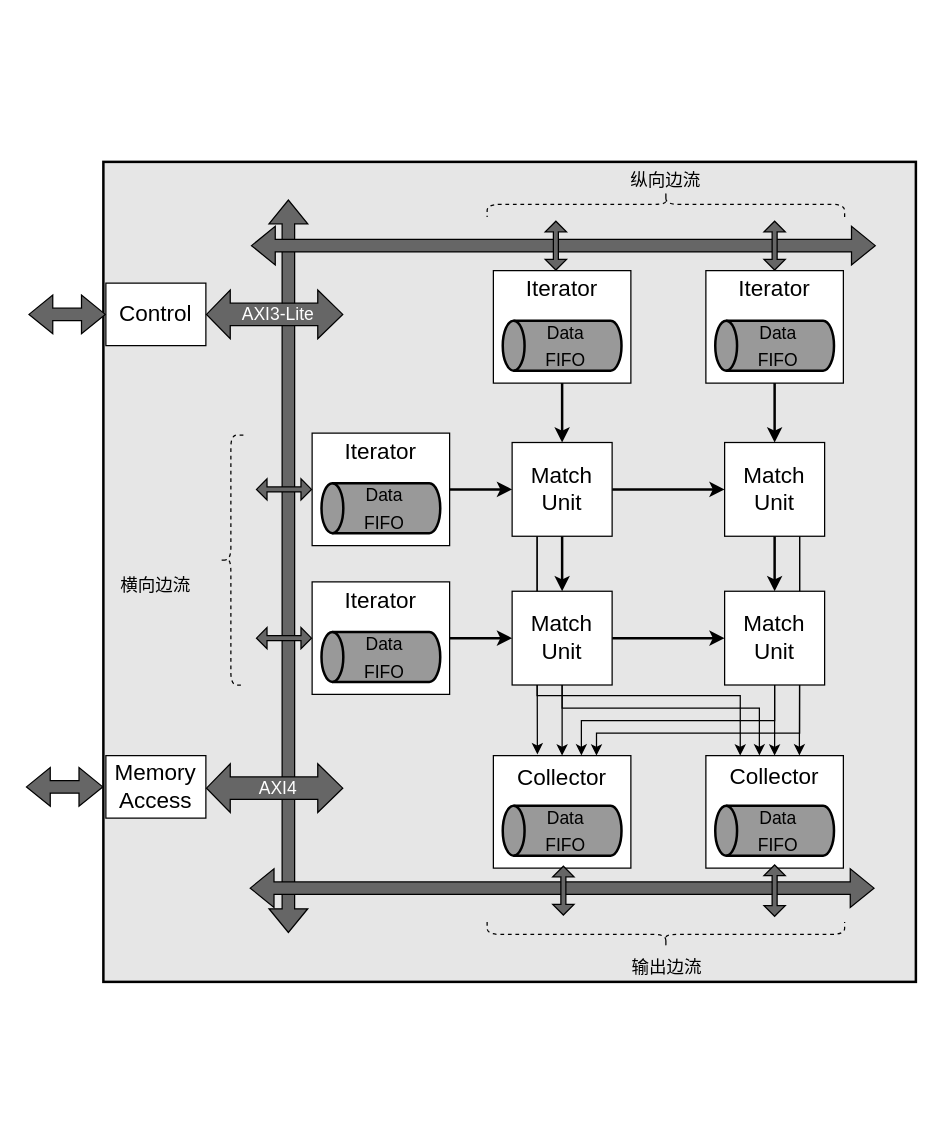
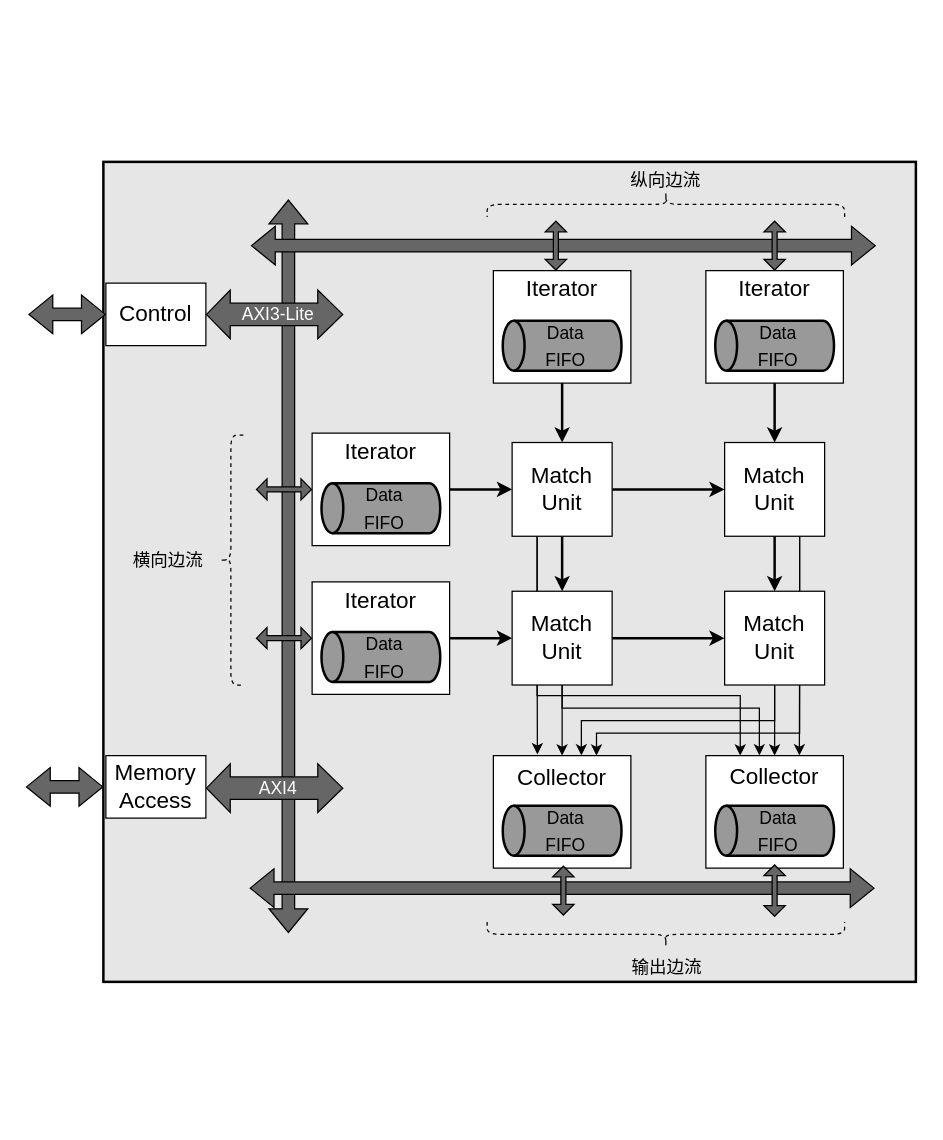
(156, 585) -> (168, 560)
